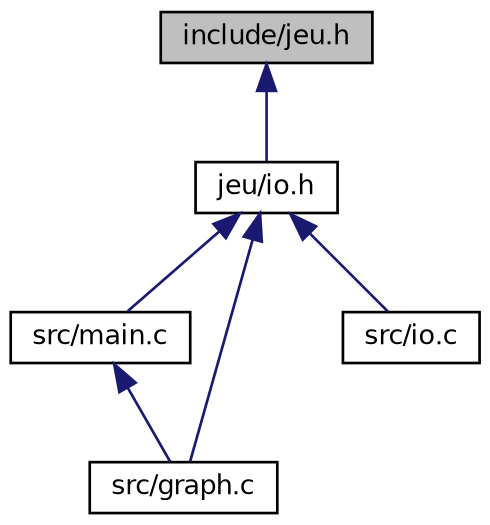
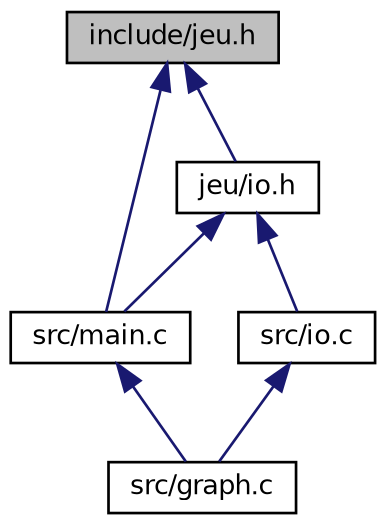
none -> (133, 201)
(221, 351) -> (246, 424)
